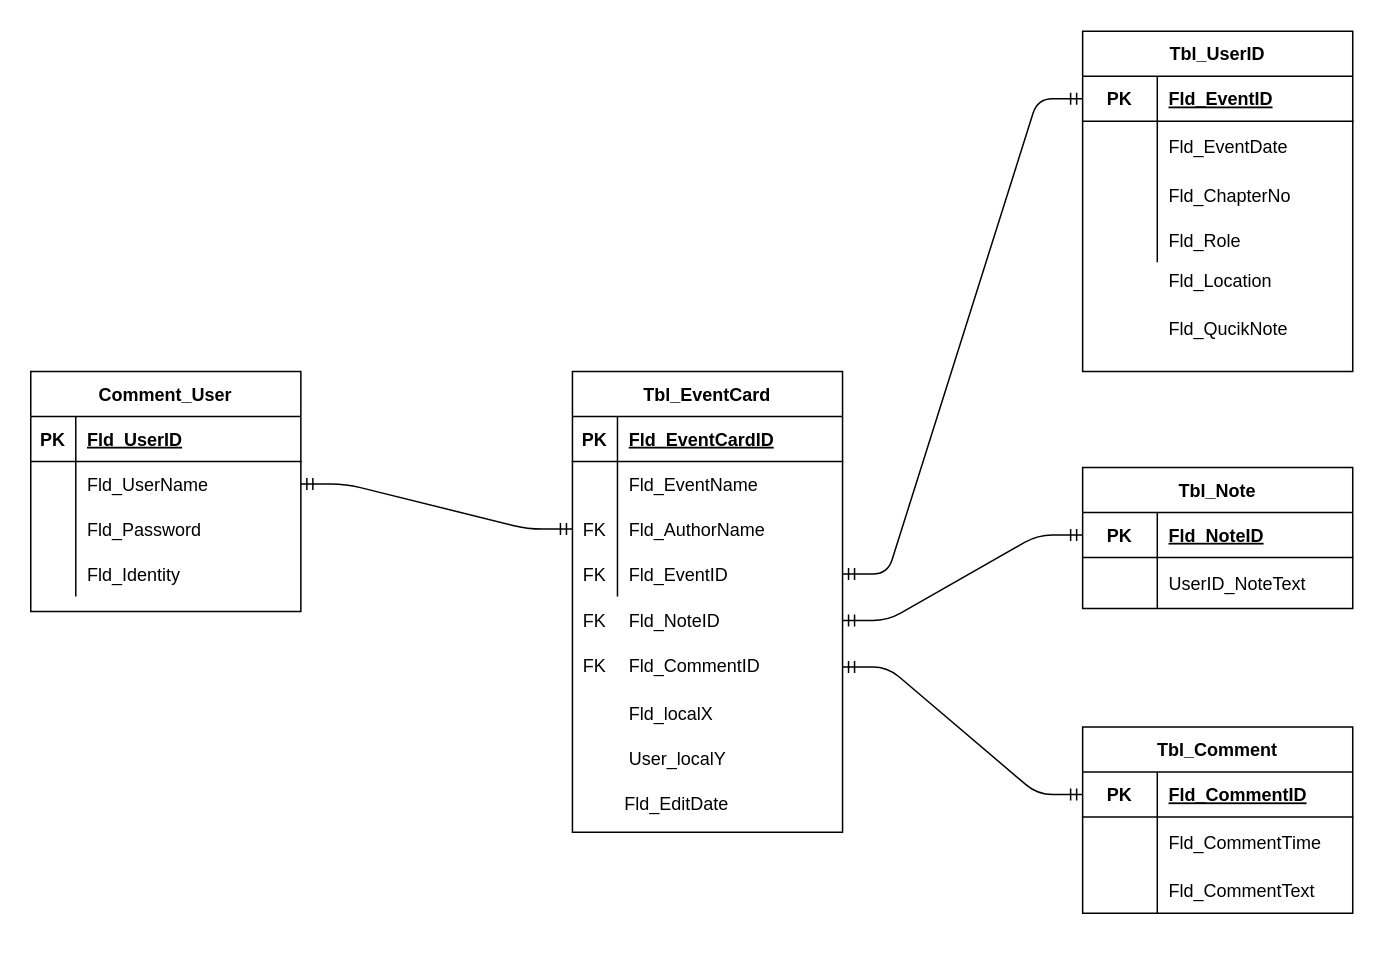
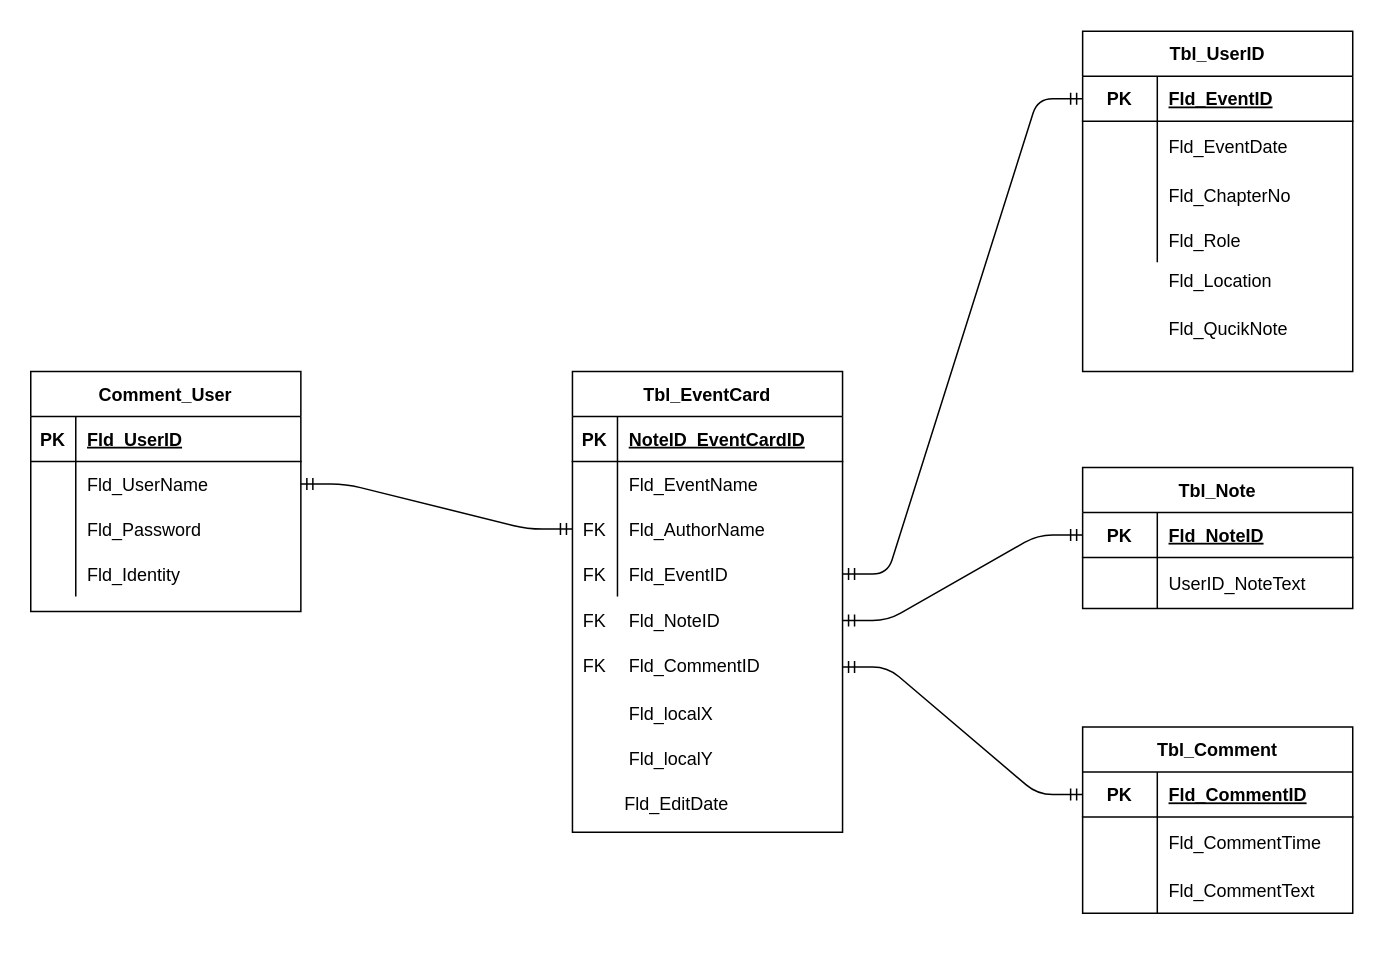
(702, 440) -> (719, 440)
(679, 759) -> (672, 759)
